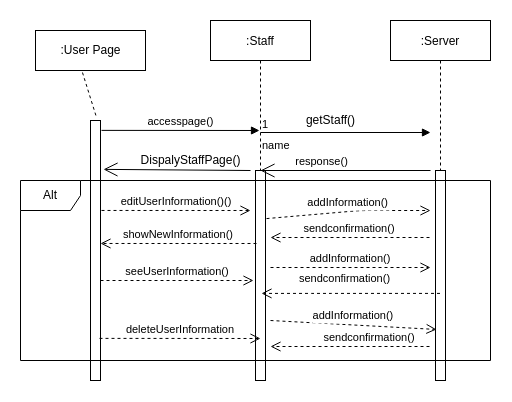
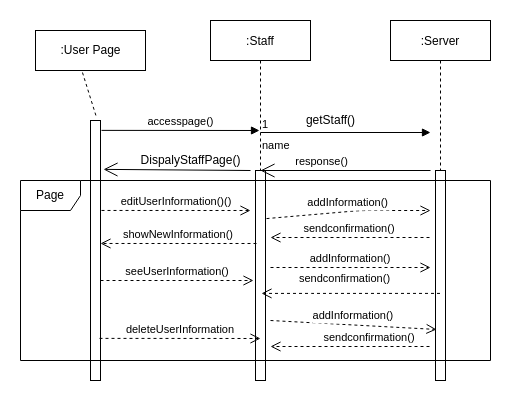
(51, 196) -> (51, 196)
